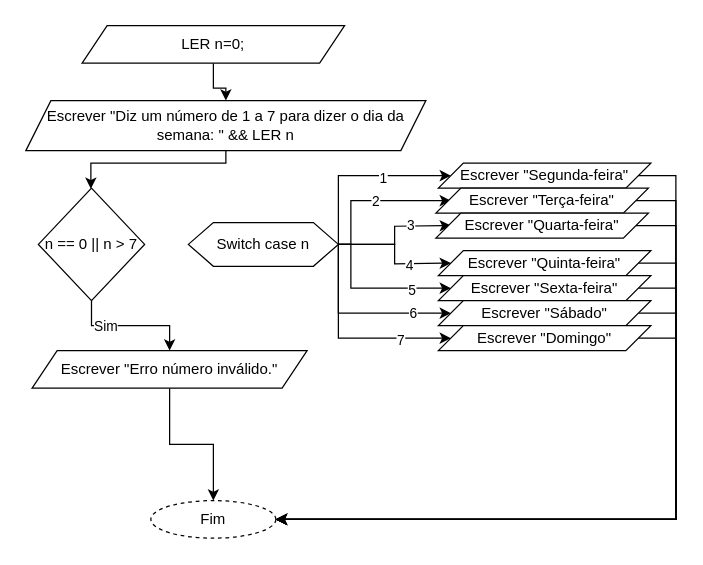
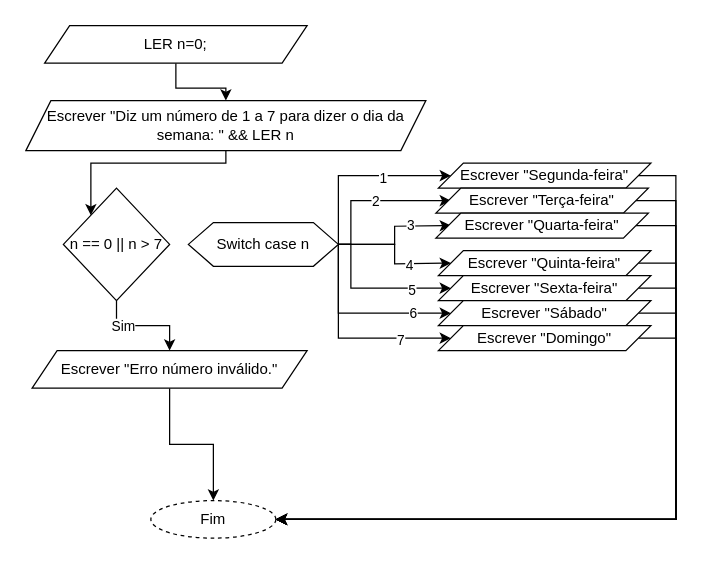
(213, 44) -> (176, 44)
(91, 244) -> (116, 244)
